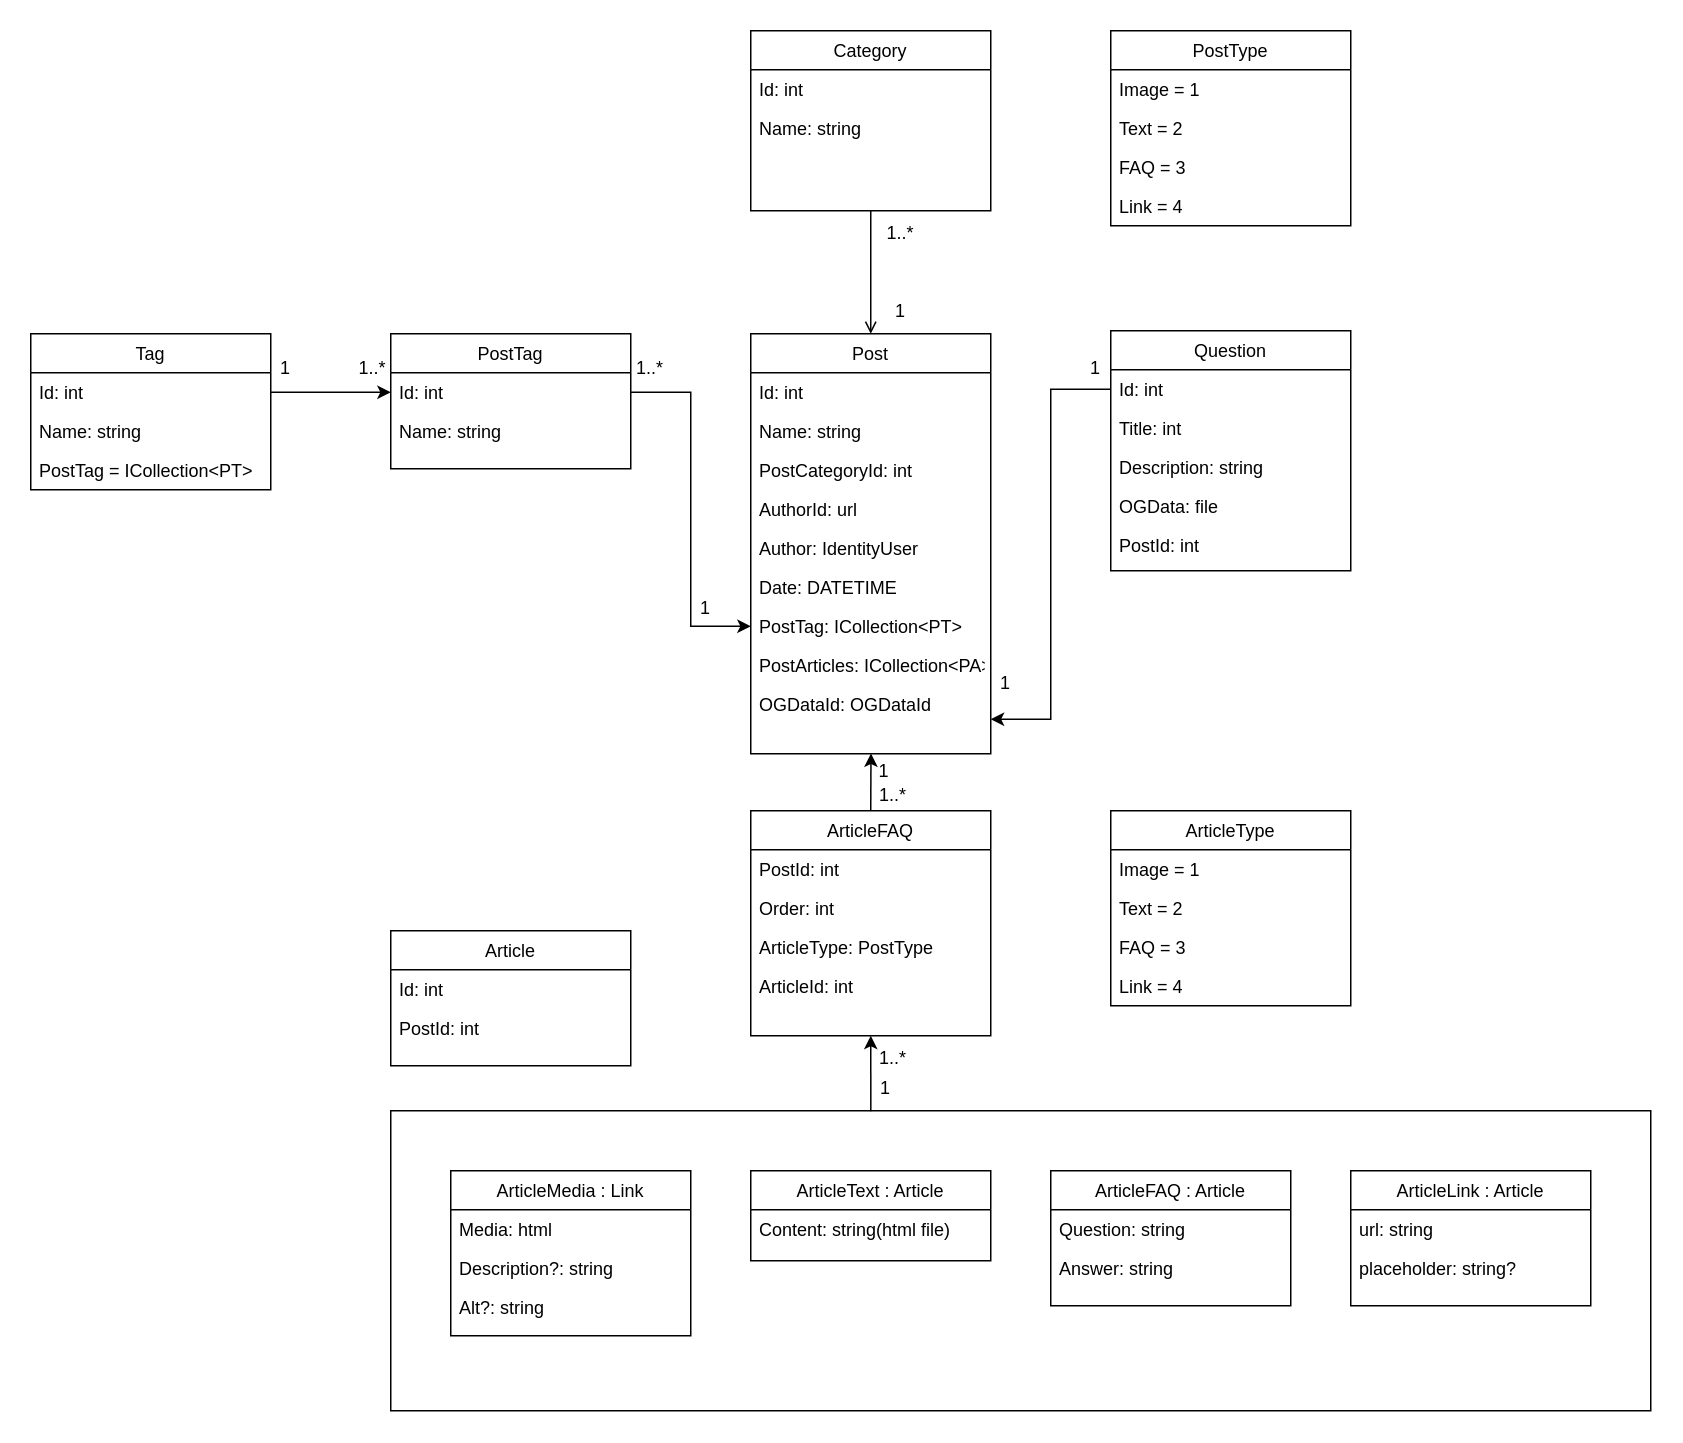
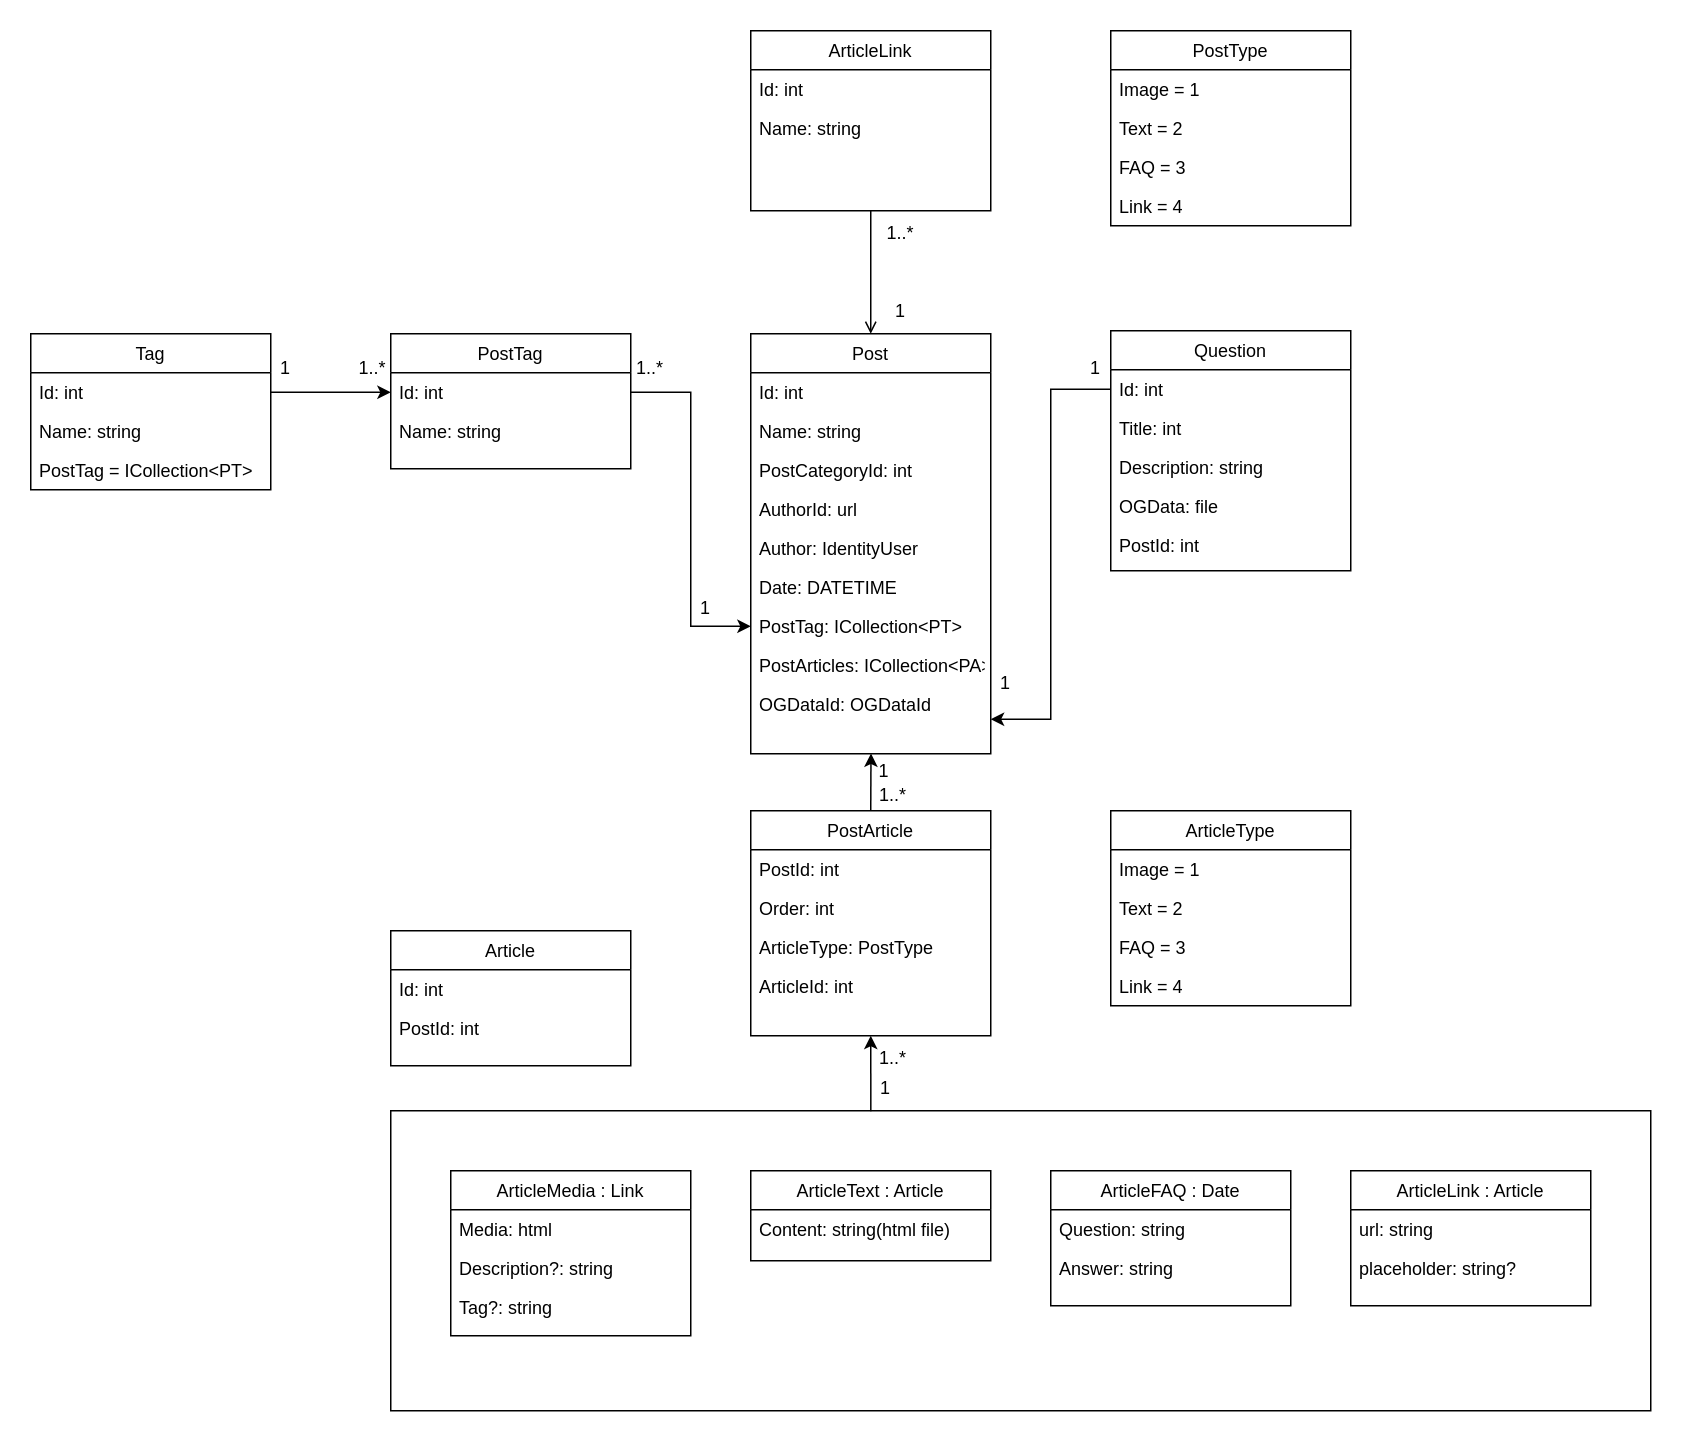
(870, 51) -> (870, 51)
(870, 831) -> (870, 831)
(1170, 1191) -> (1170, 1191)
(510, 1308) -> (512, 1308)
